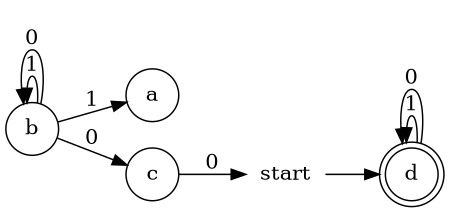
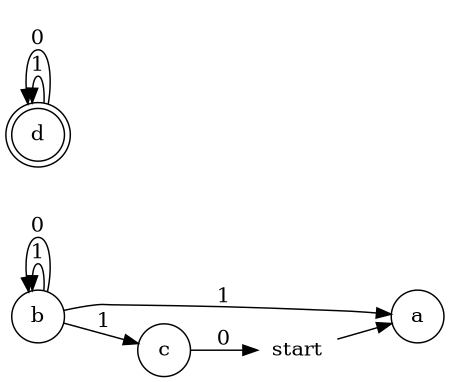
(92, 138) -> (104, 322)
(345, 174) -> (357, 333)
